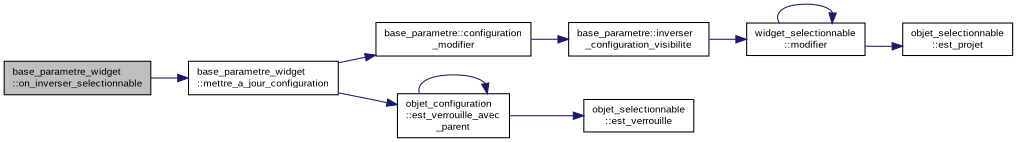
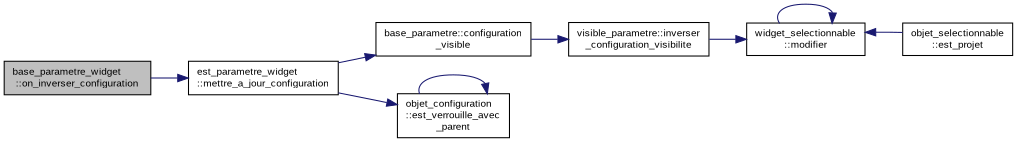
(453, 39) -> (453, 39)
(639, 39) -> (639, 39)
(879, 46) -> (889, 32)
(77, 78) -> (77, 78)
(263, 78) -> (263, 78)
(639, 116) -> none
